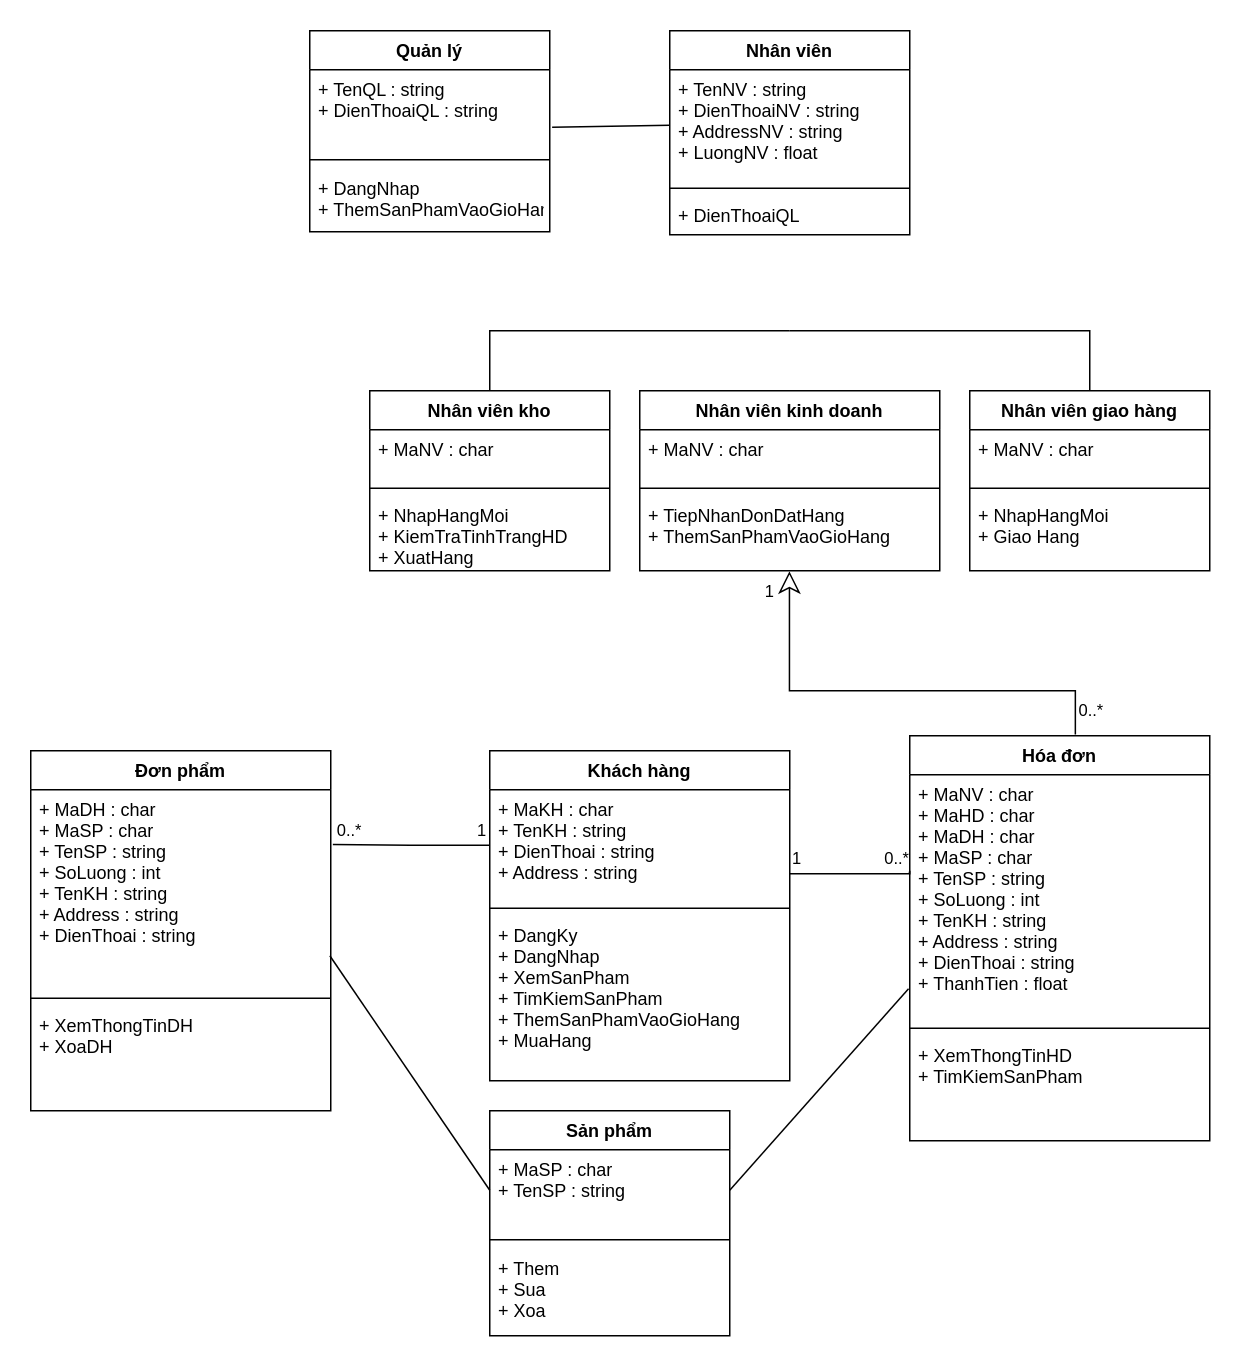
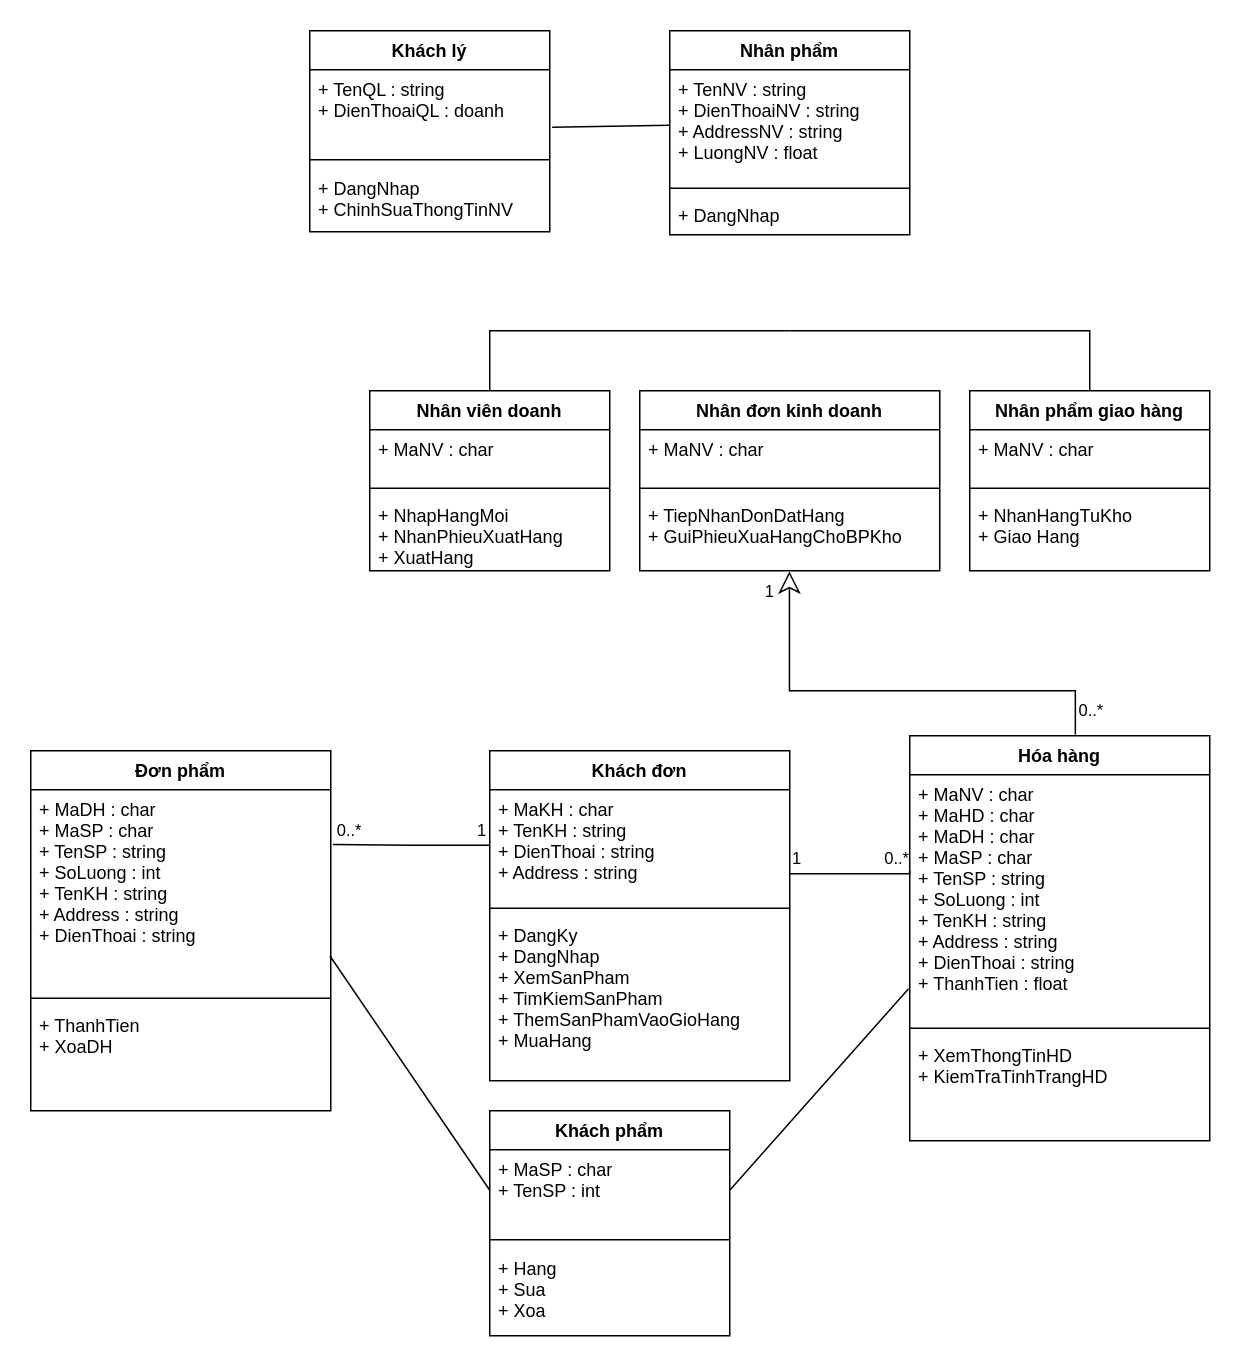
(429, 51) -> (429, 51)
(789, 51) -> (789, 51)
(387, 90) -> (387, 90)
(366, 189) -> (366, 189)
(737, 216) -> (726, 216)
(489, 411) -> (489, 411)
(789, 411) -> (789, 411)
(1089, 411) -> (1089, 411)
(439, 516) -> (439, 516)
(744, 516) -> (744, 516)
(1039, 516) -> (1051, 516)
(1059, 756) -> (1059, 756)
(639, 771) -> (639, 771)
(110, 1026) -> (90, 1026)
(989, 1056) -> (989, 1056)
(609, 1131) -> (609, 1131)
(554, 1170) -> (554, 1170)
(526, 1269) -> (526, 1269)
